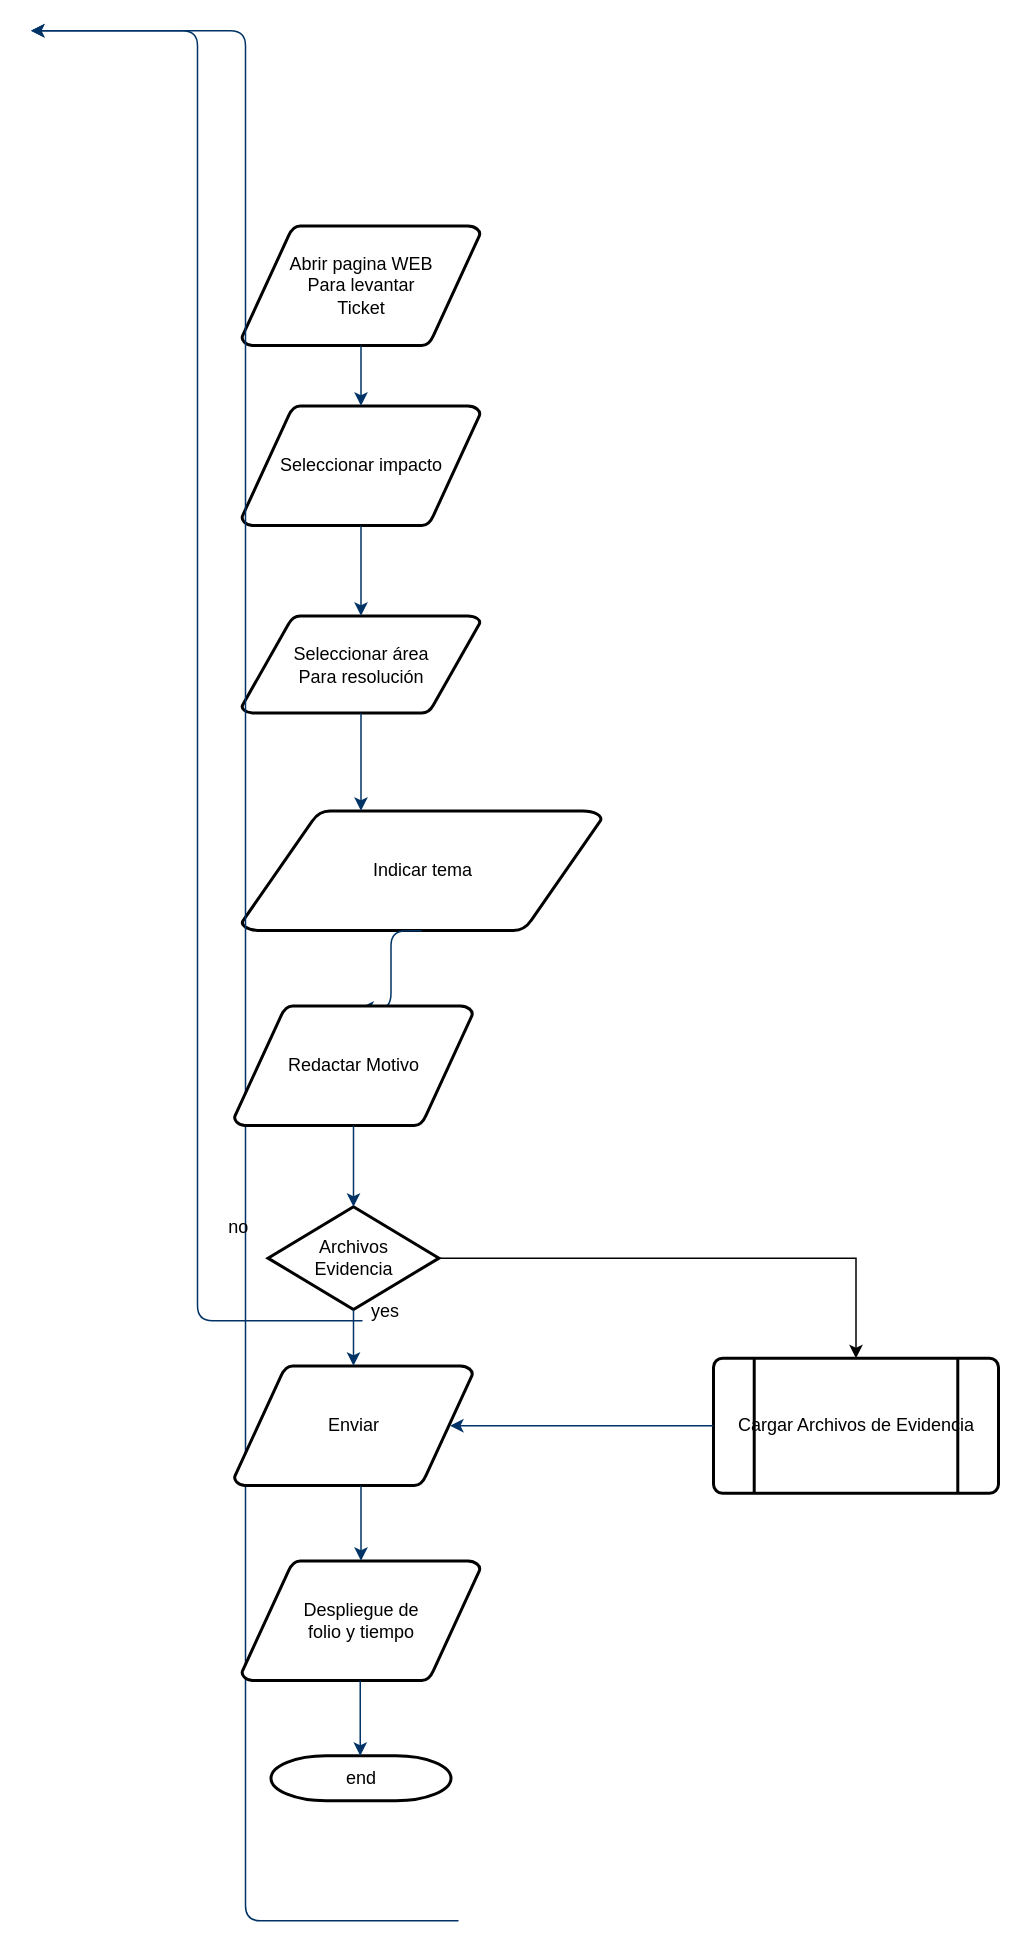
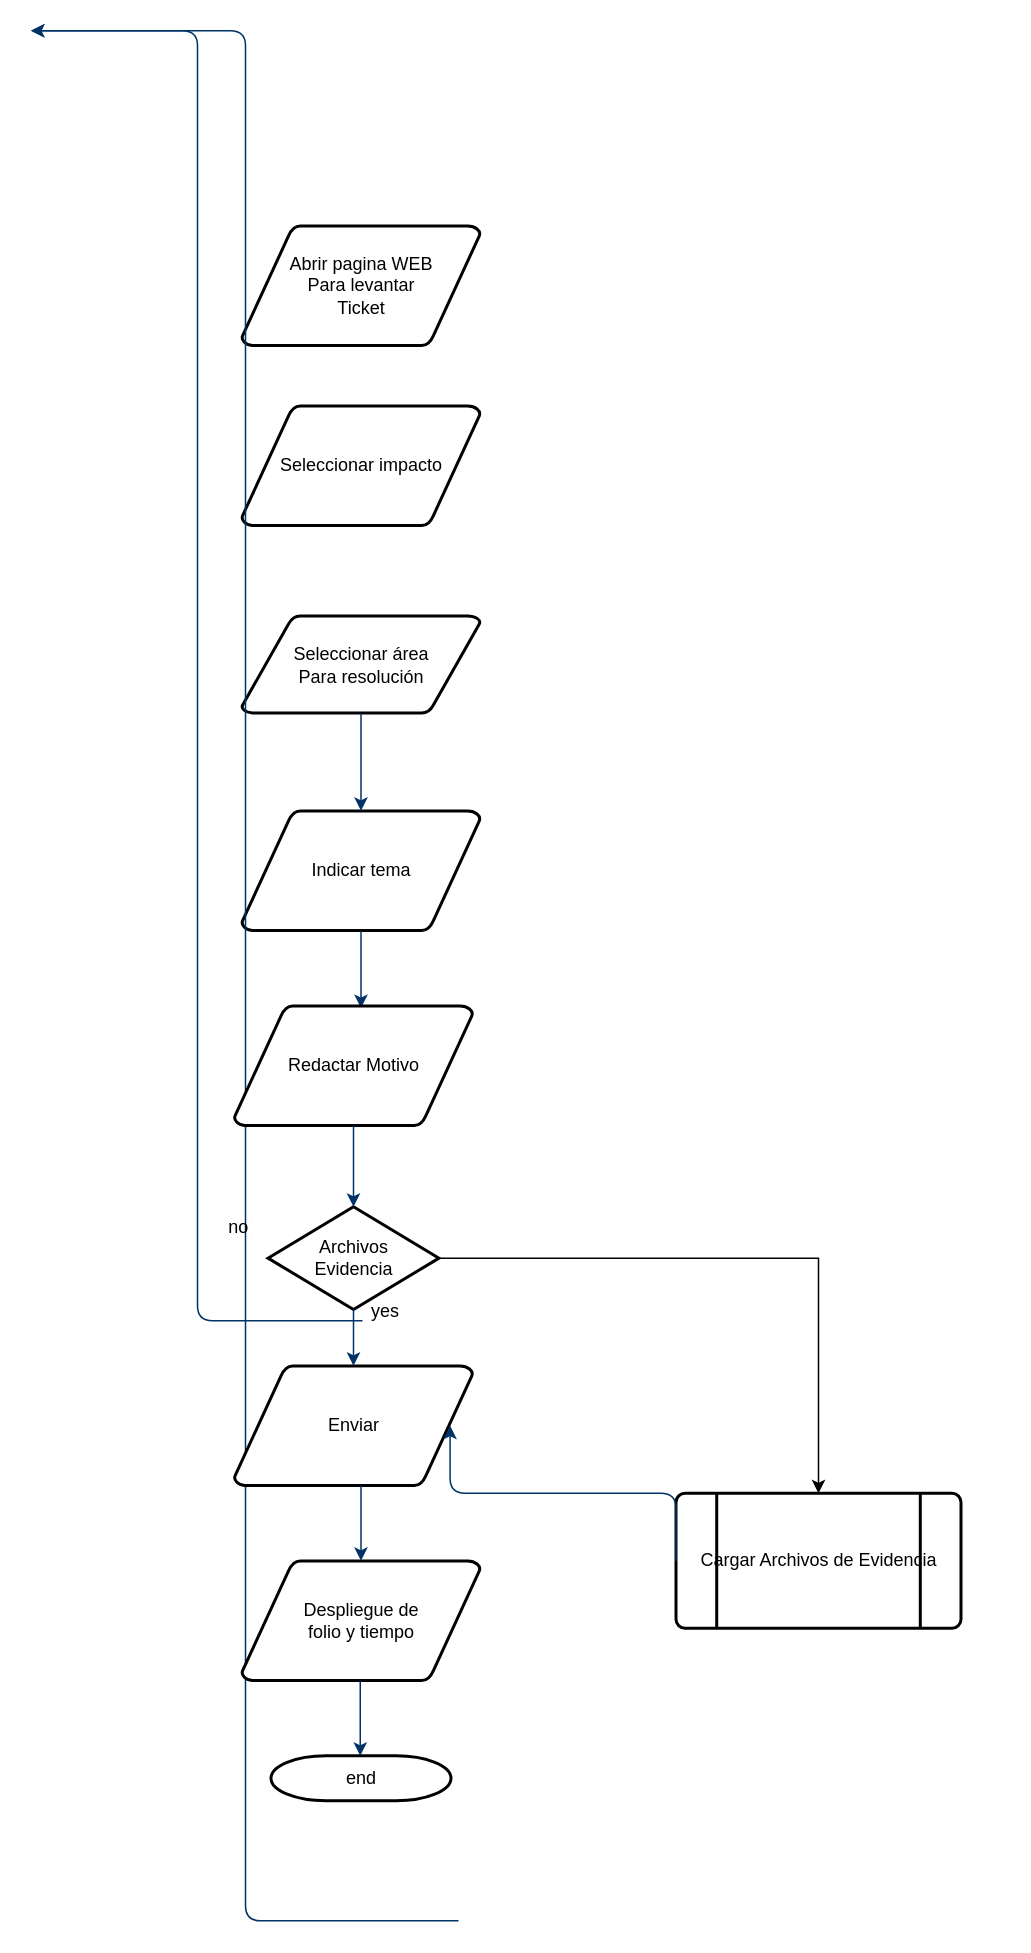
(361, 371) -> none
(361, 566) -> none
(422, 871) -> (361, 871)
(856, 1426) -> (818, 1561)
